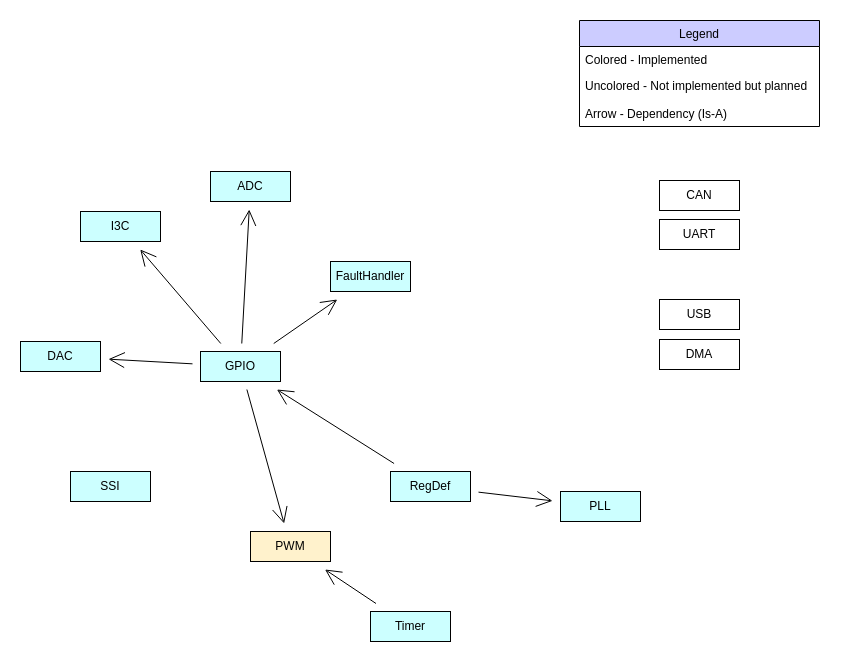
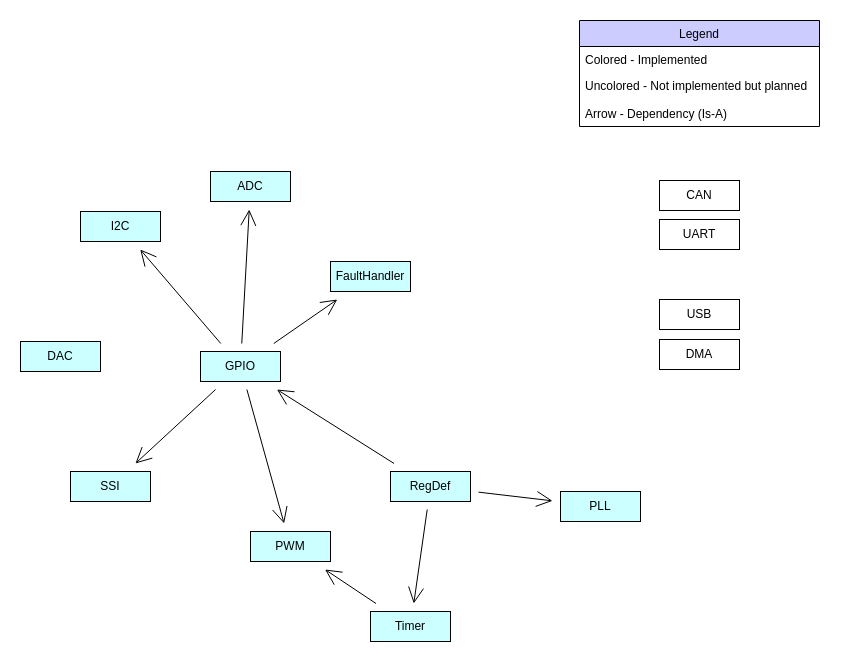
(121, 227) -> (121, 227)
(152, 362) -> none
none -> (176, 426)
(291, 547) -> (291, 547)
none -> (421, 555)
